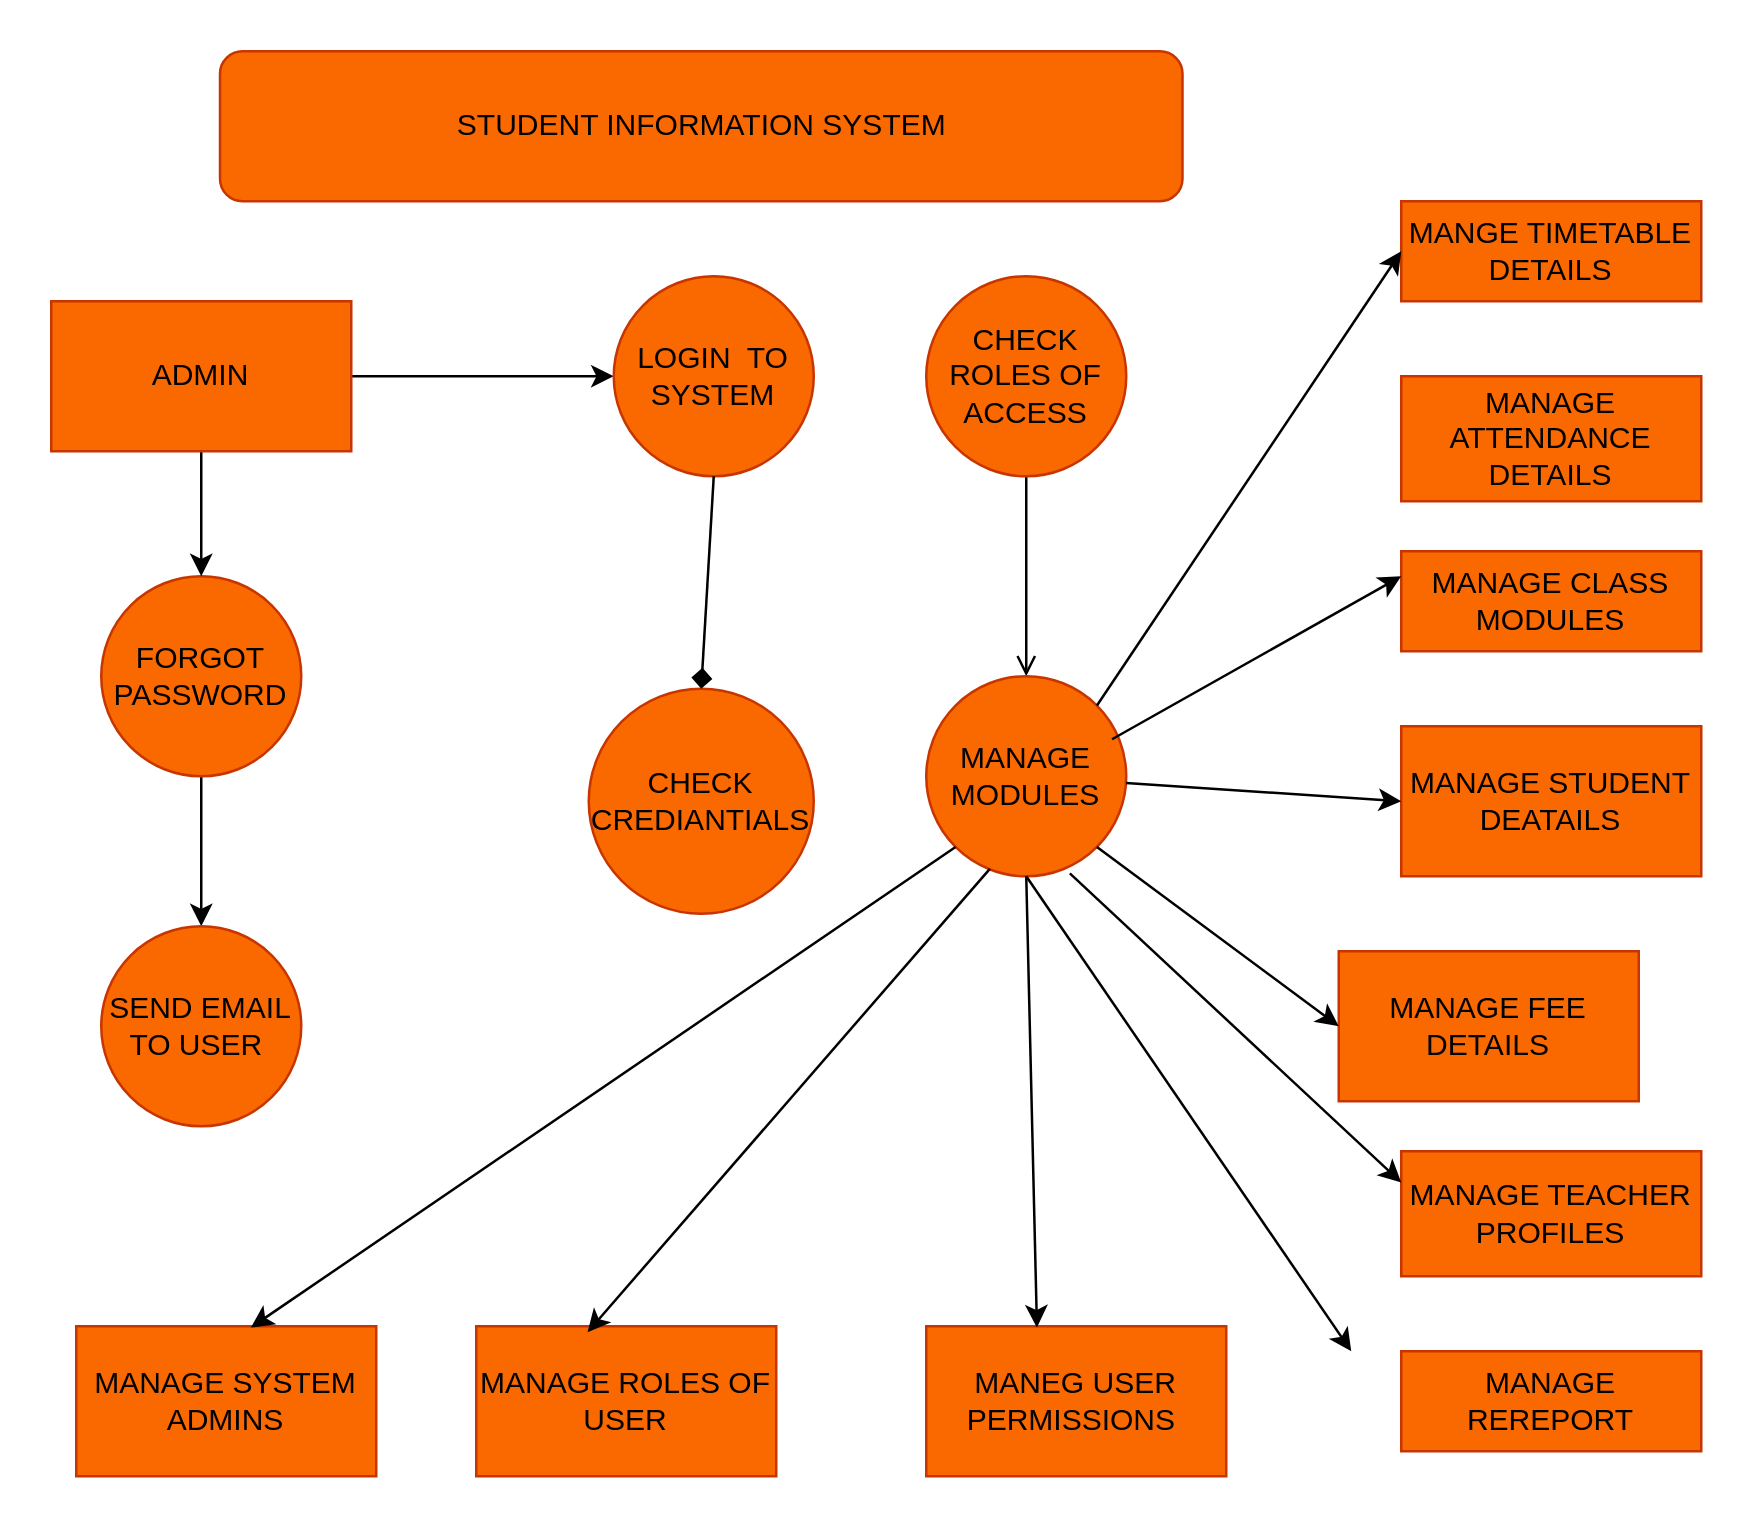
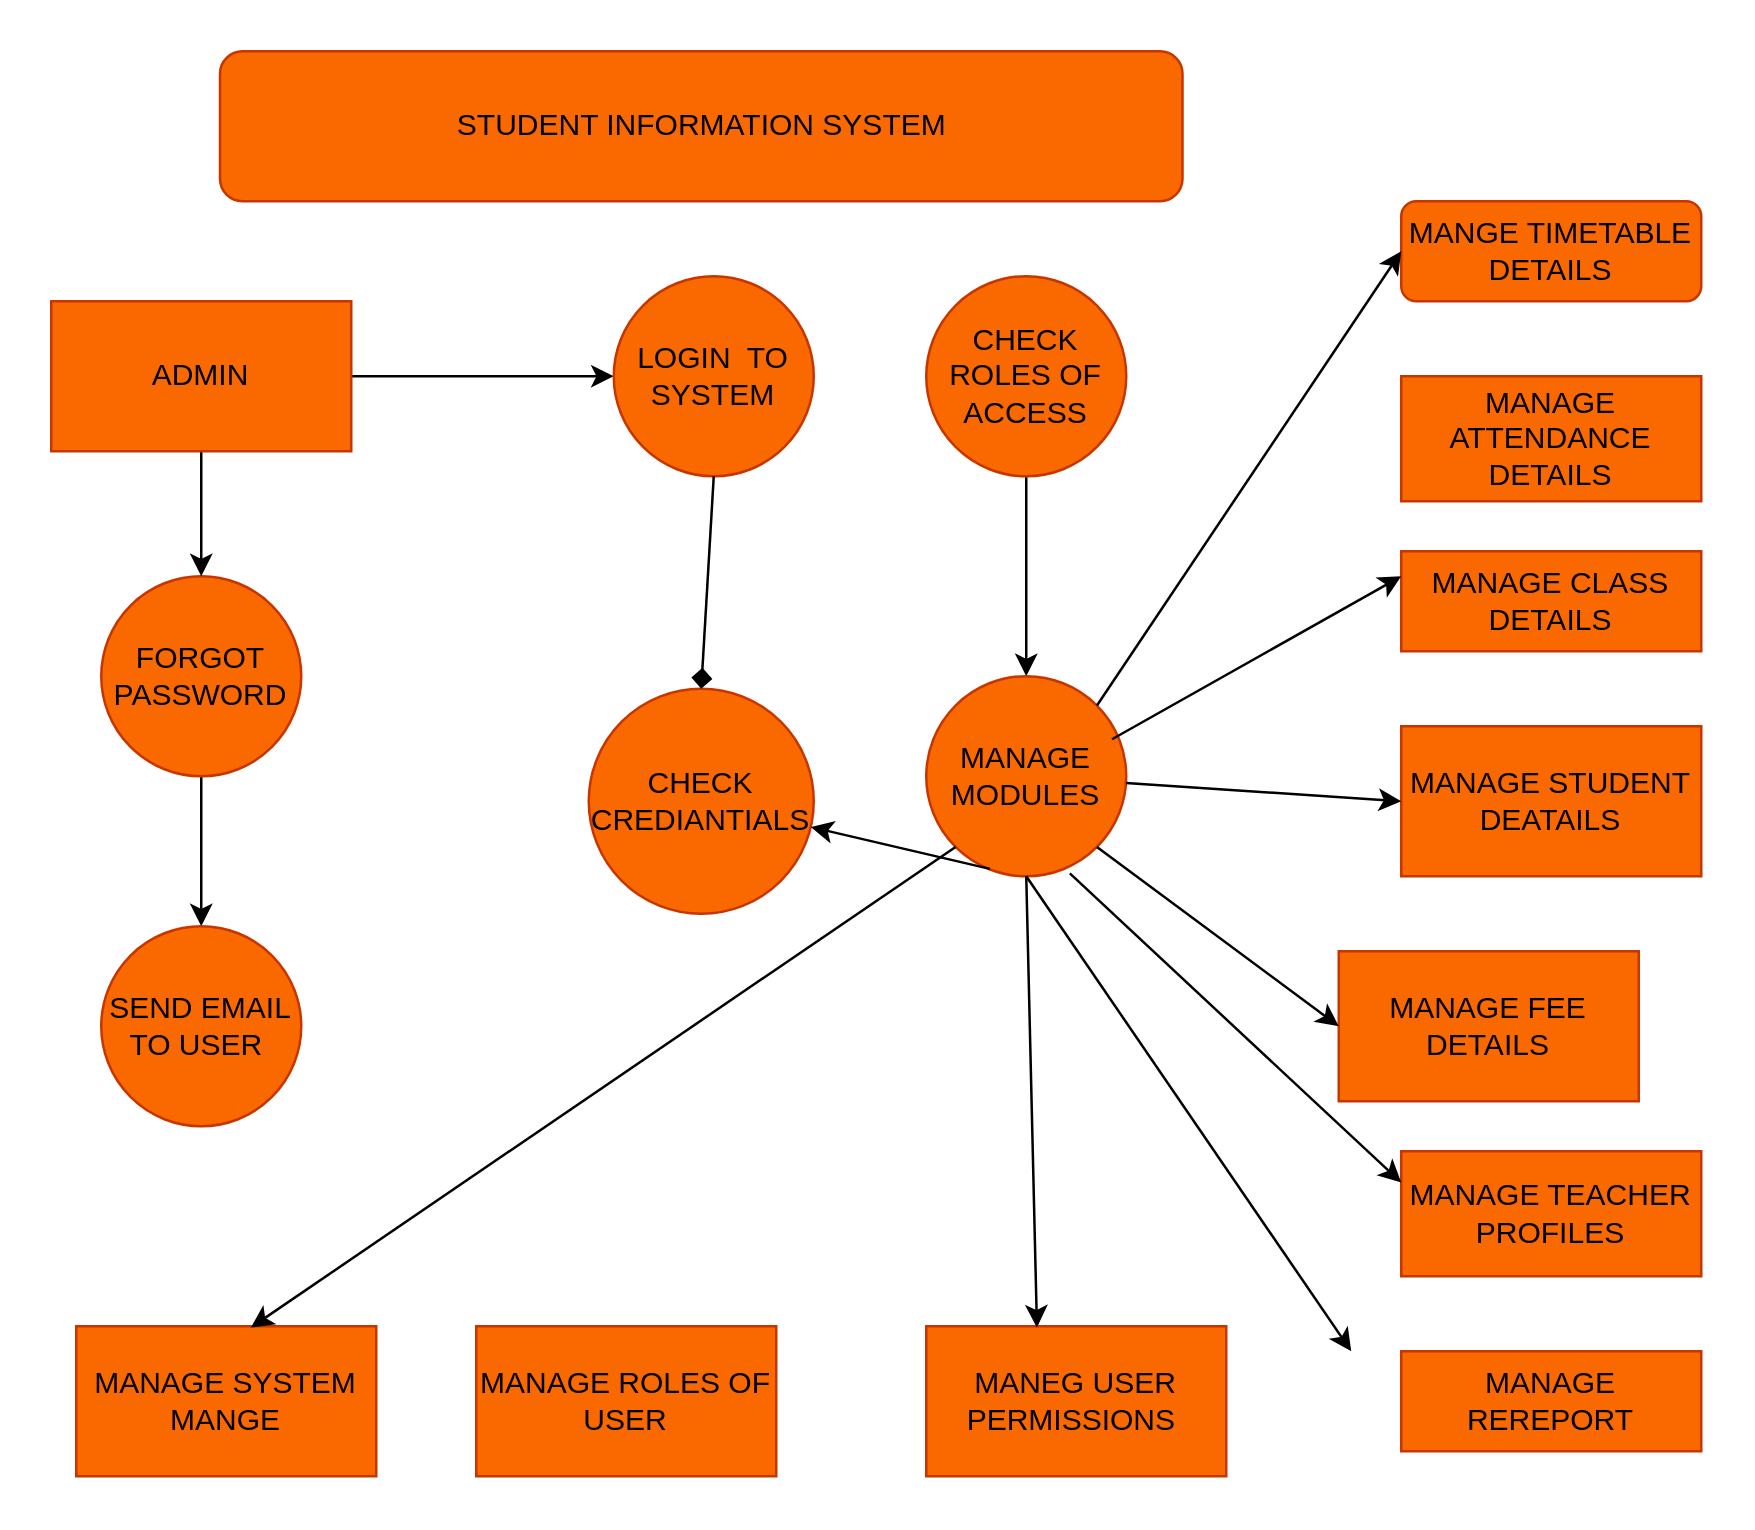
(1551, 251) -> (1551, 251)
(1551, 601) -> (1551, 601)
(1026, 662) -> (1026, 658)
(794, 1094) -> (880, 843)
(226, 1401) -> (226, 1401)
